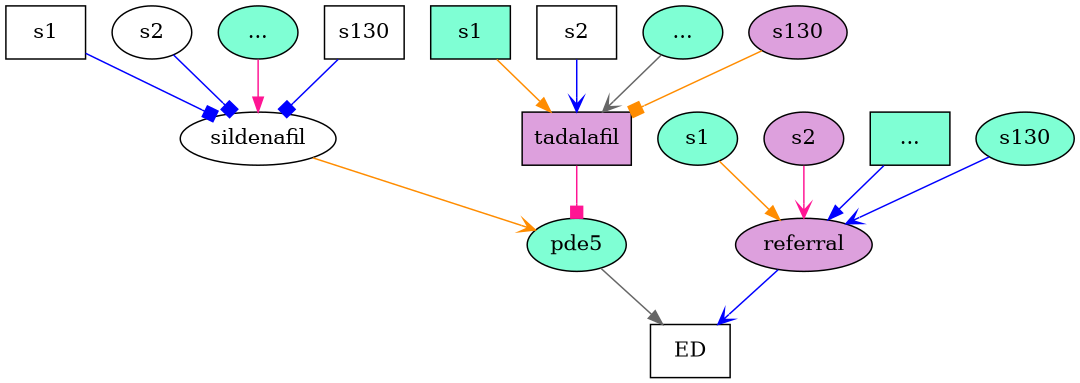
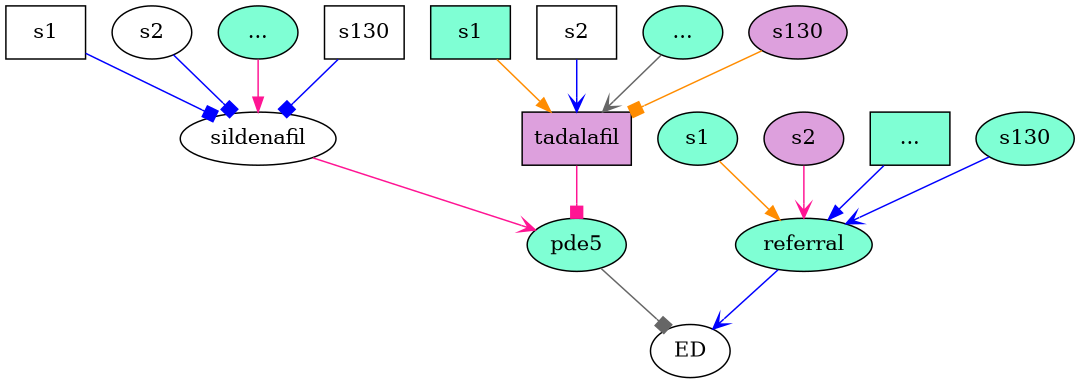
(417, 192) -> (417, 192)
(804, 245) -> (804, 245)
(626, 291) -> (629, 294)
(690, 351) -> (690, 351)
